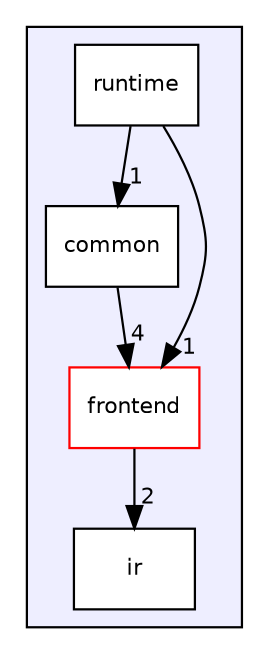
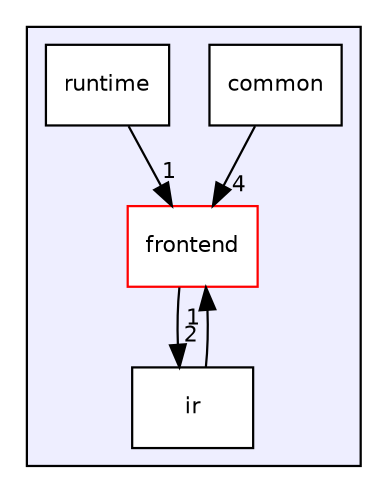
(126, 155) -> none
none -> (208, 339)
